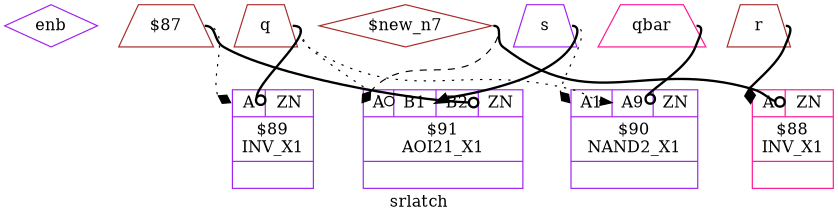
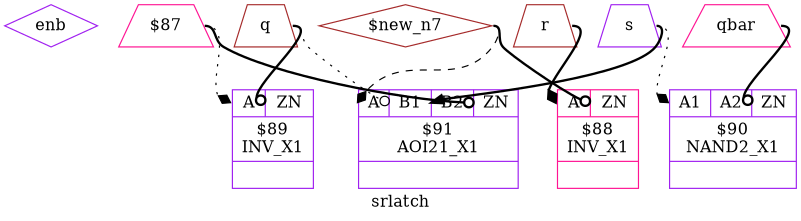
(166, 26) -> (166, 26)
(439, 81) -> none
(633, 103) -> (731, 103)
